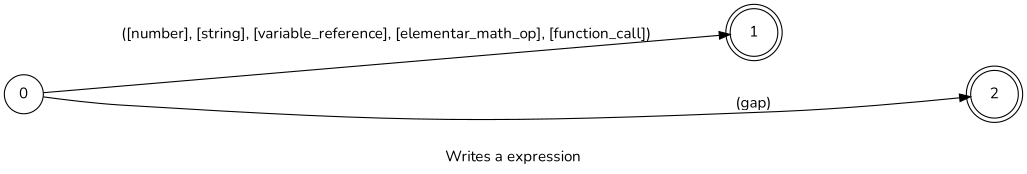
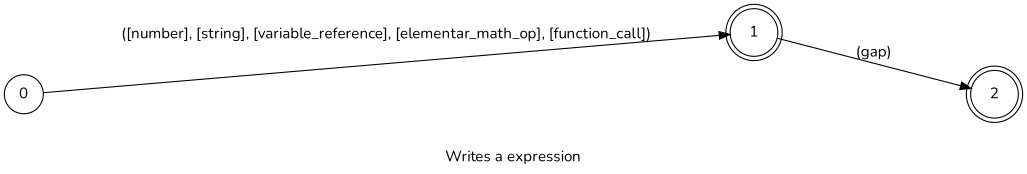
(501, 119) -> (869, 62)
